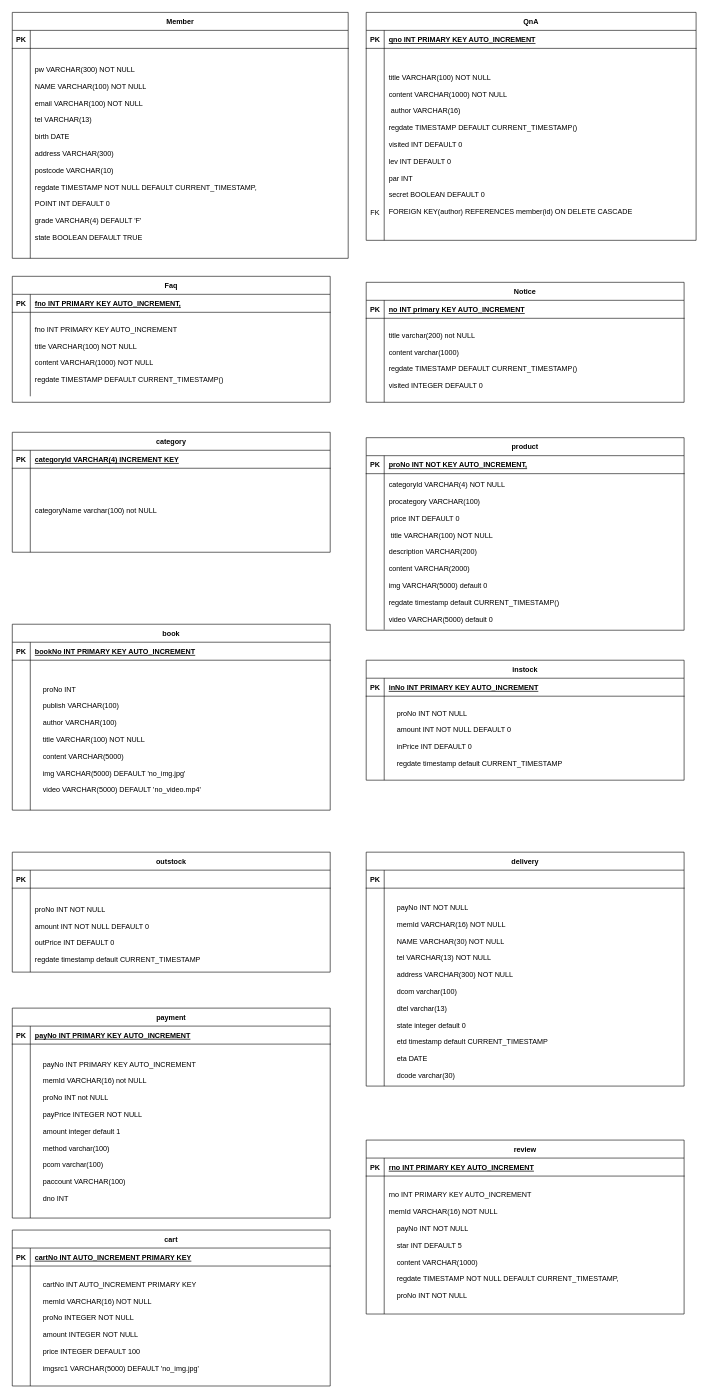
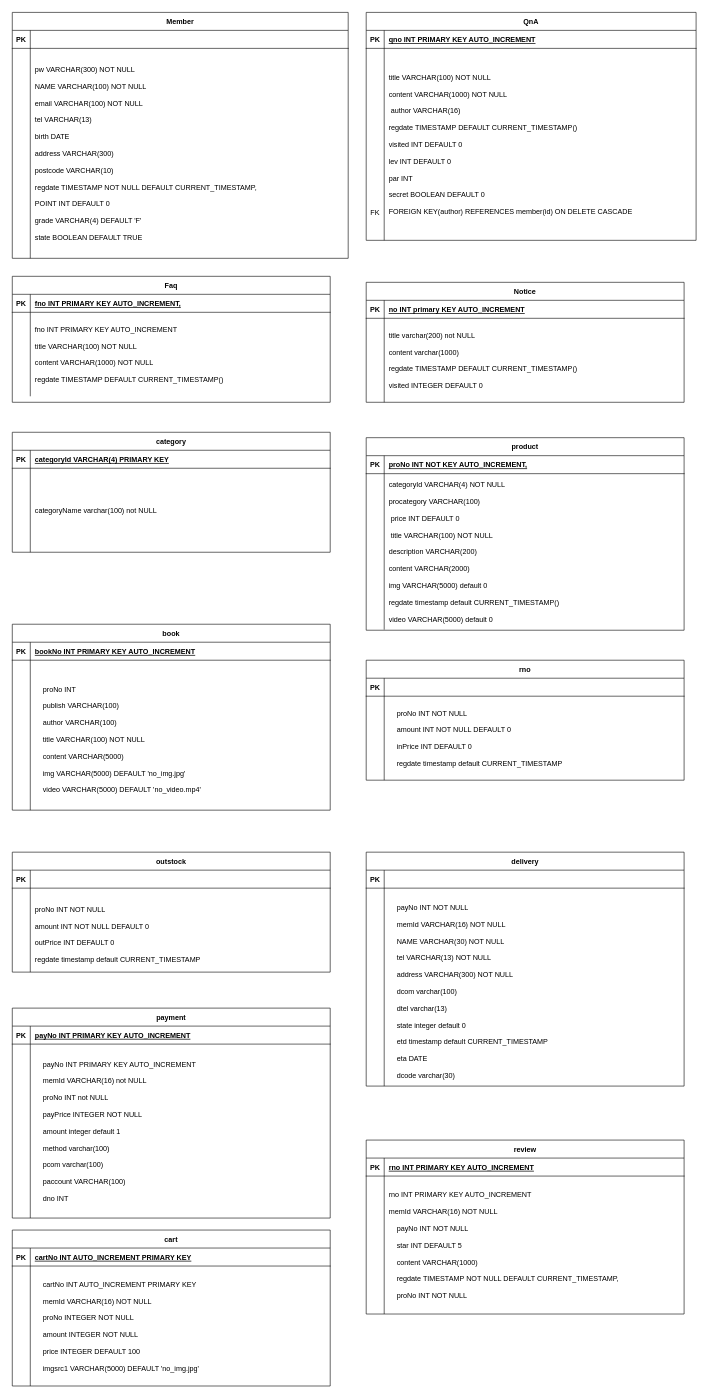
(103, 460) -> (99, 460)
(525, 670) -> (525, 670)
(534, 687) -> none
